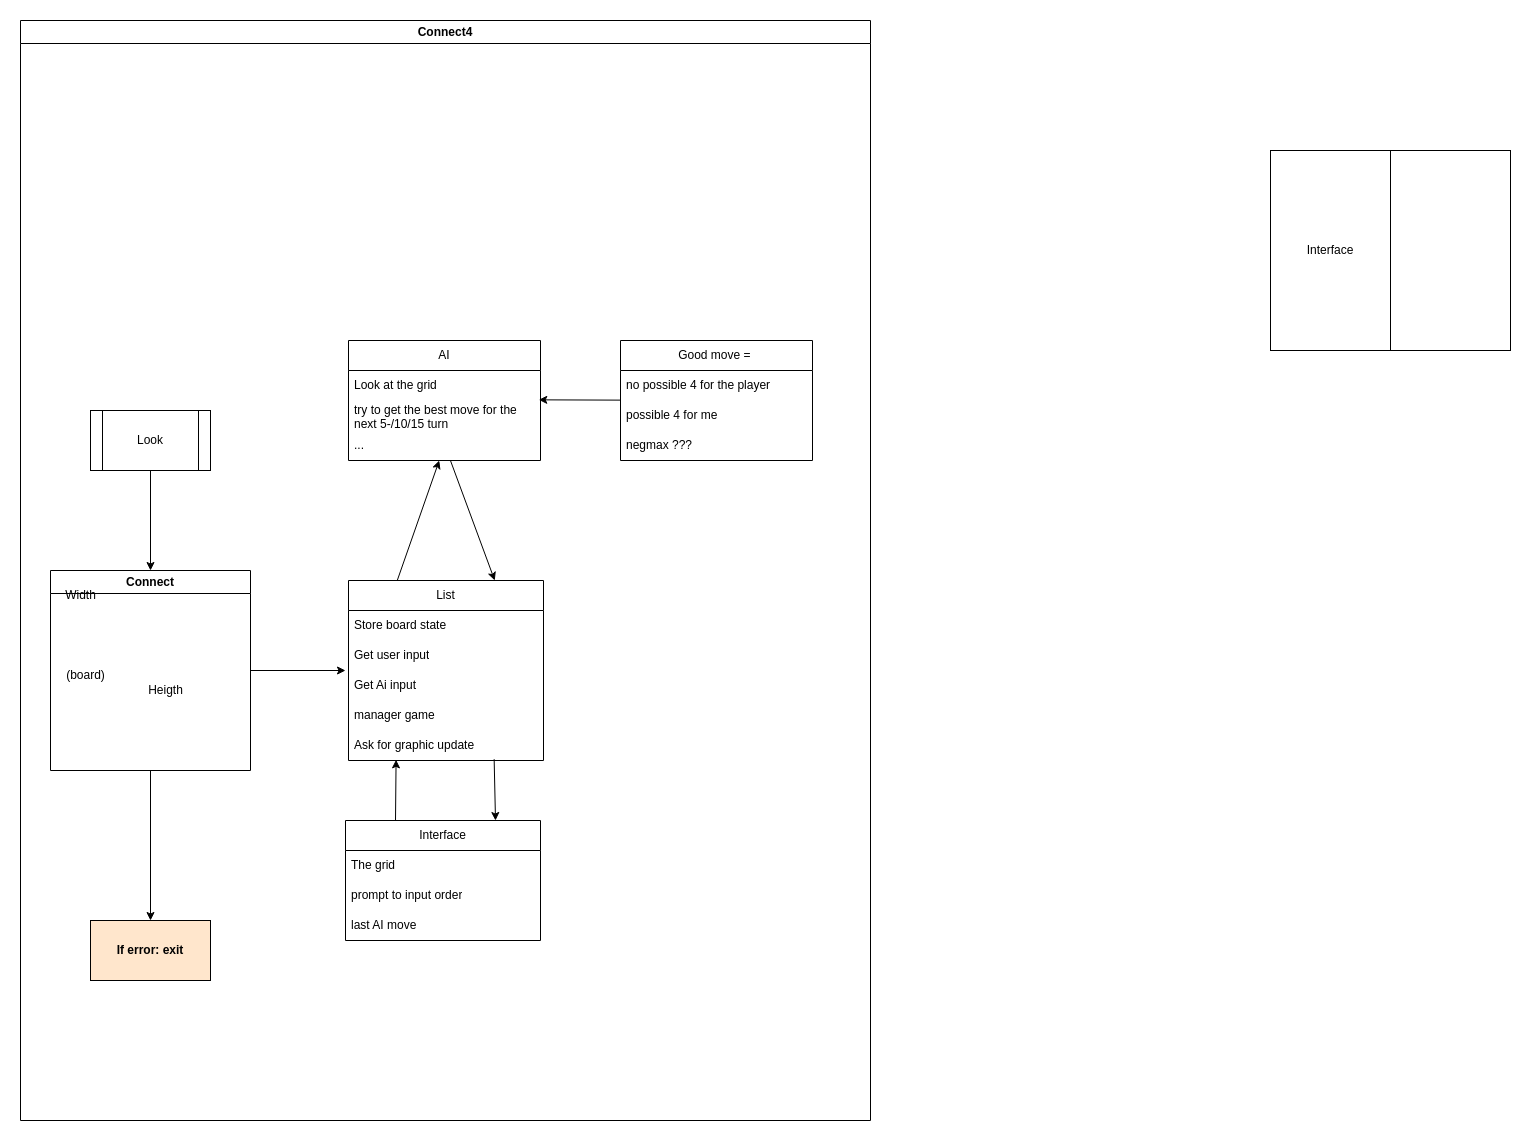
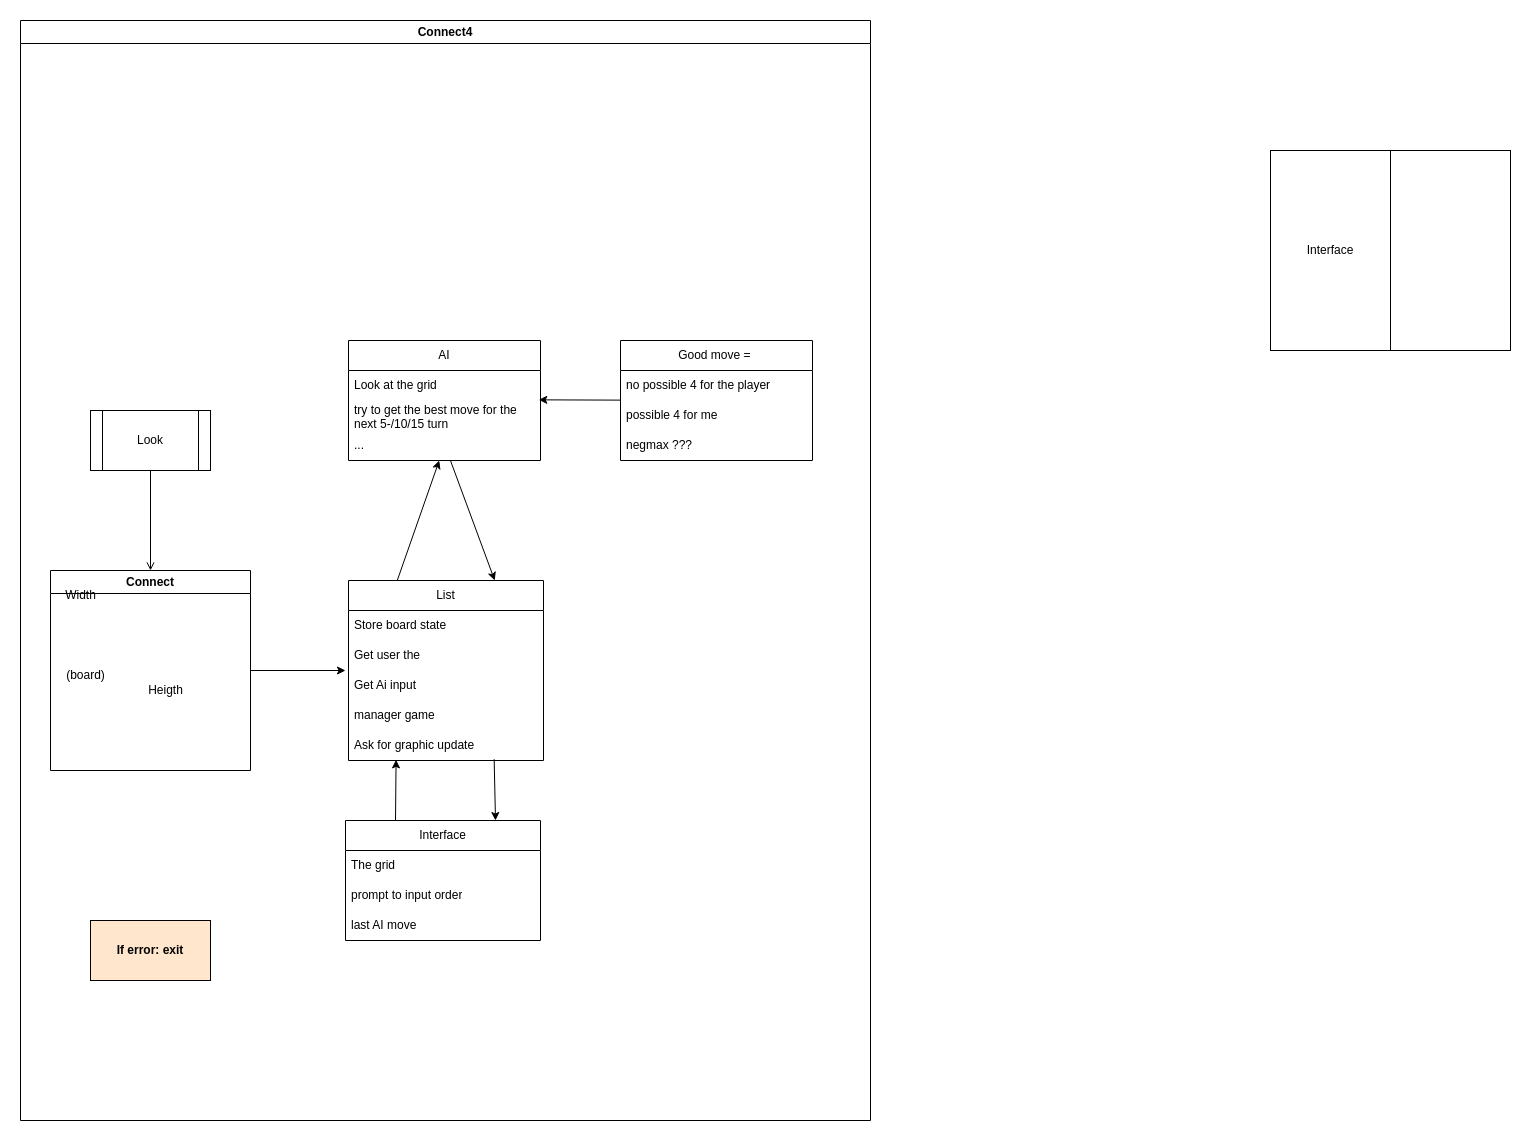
(151, 562) -> (151, 564)
(397, 656) -> (392, 656)
(151, 843) -> none
